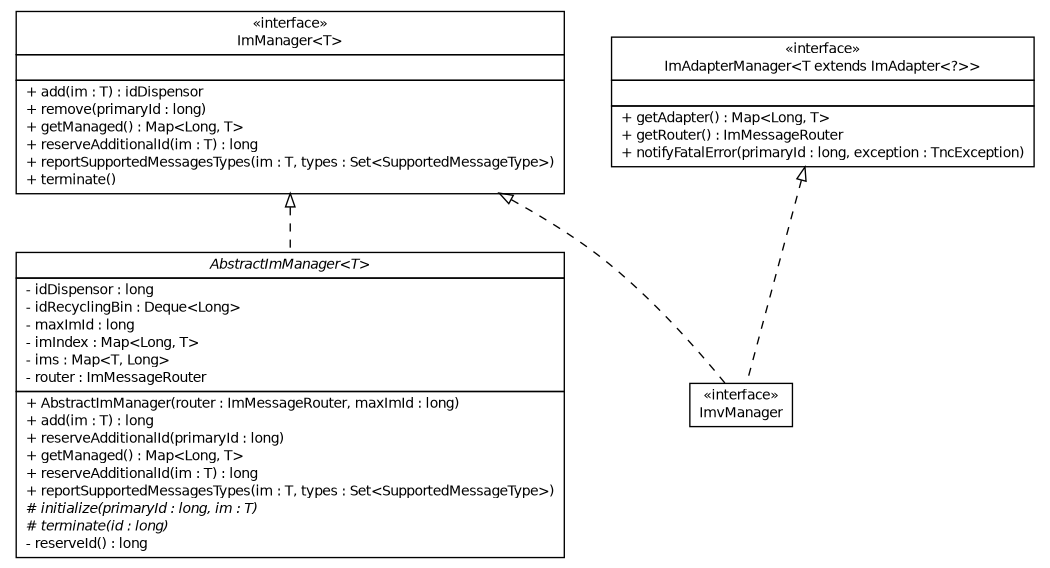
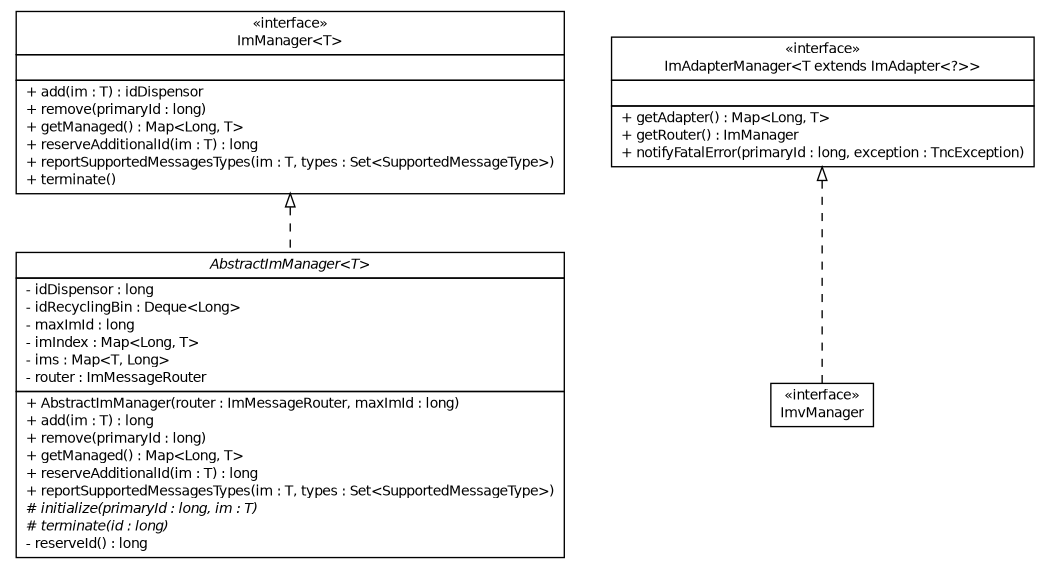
(732, 136) -> (710, 136)
(628, 280) -> none
(155, 439) -> (116, 439)
